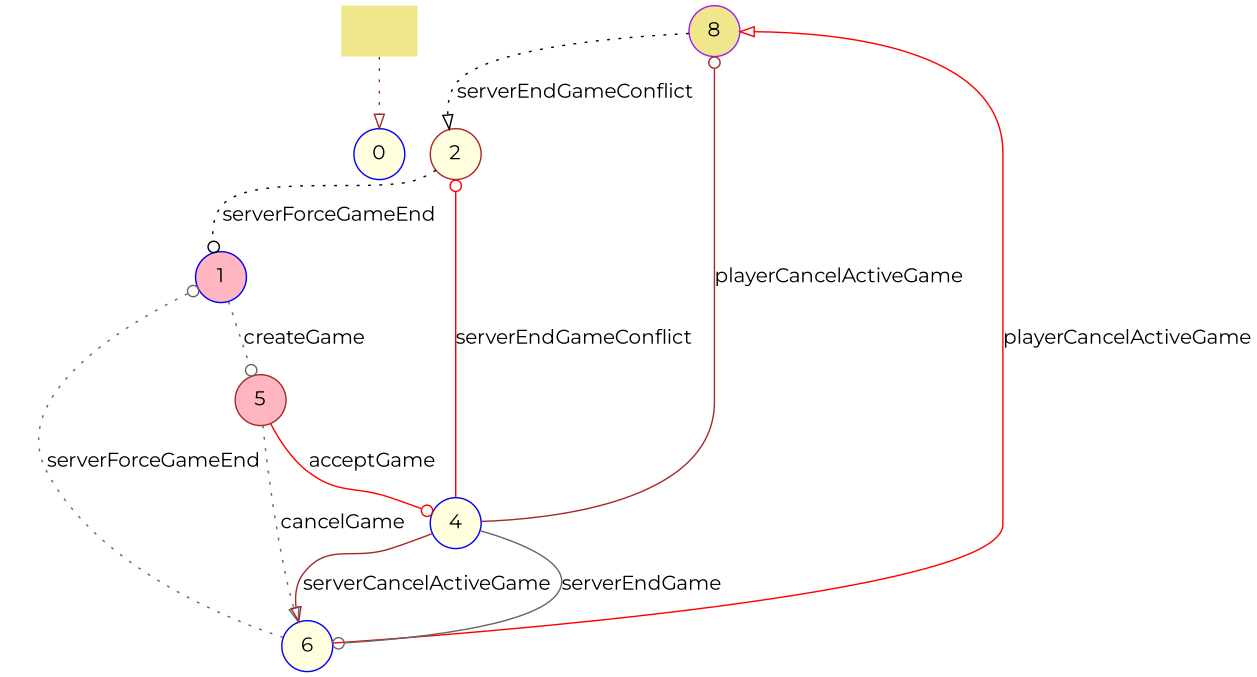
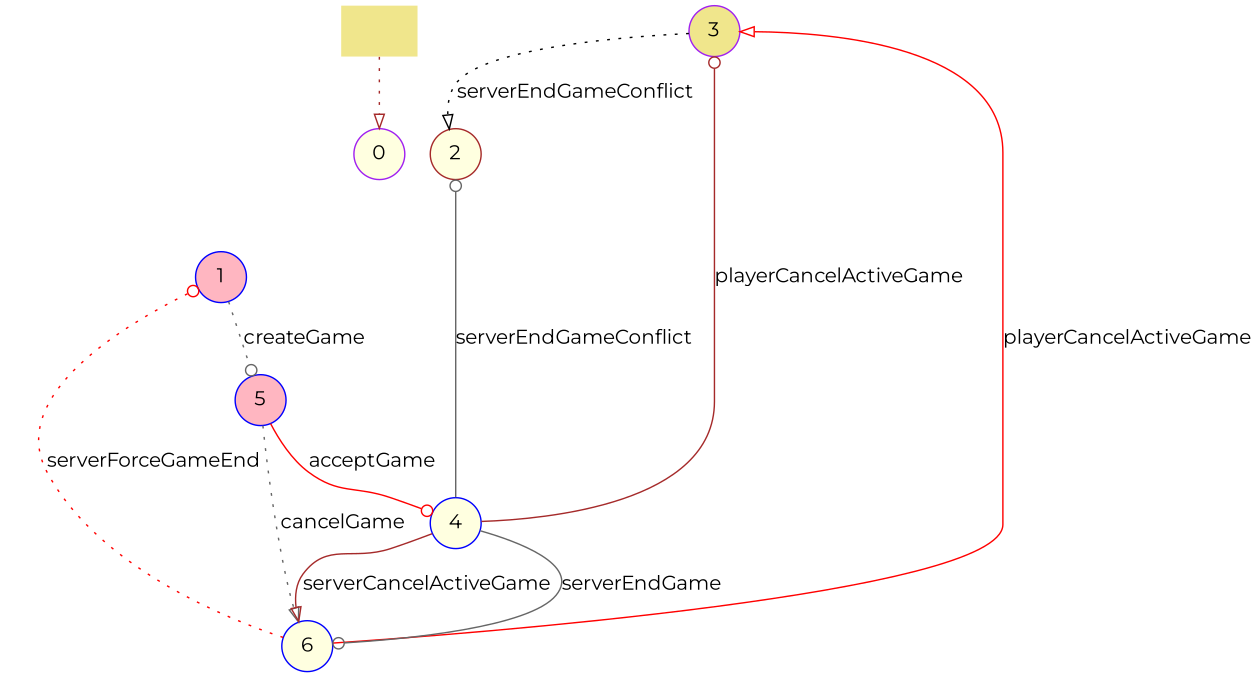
(714, 31) -> (714, 31)
(379, 154) -> (379, 154)
(309, 186) -> none
(456, 344) -> (456, 344)
(261, 400) -> (261, 400)
(59, 490) -> (59, 490)
